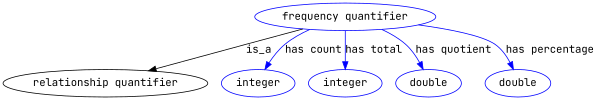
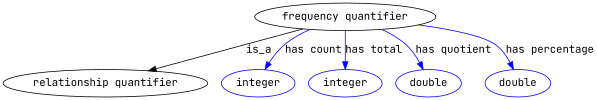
(345, 17) -> (345, 17)
